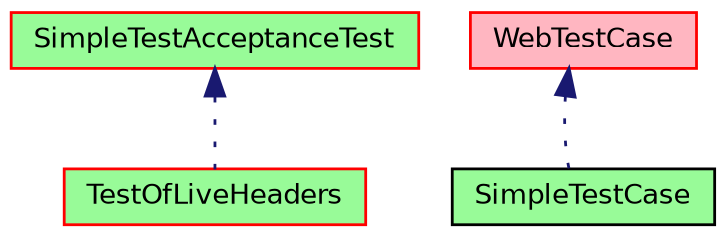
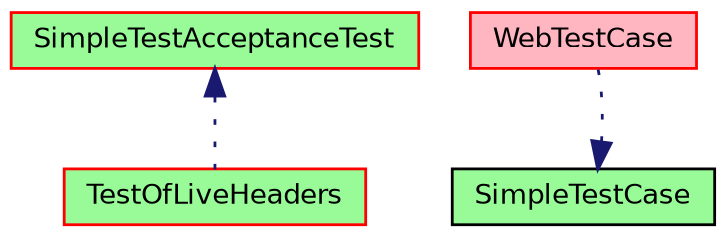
(565, 133) -> (602, 105)
